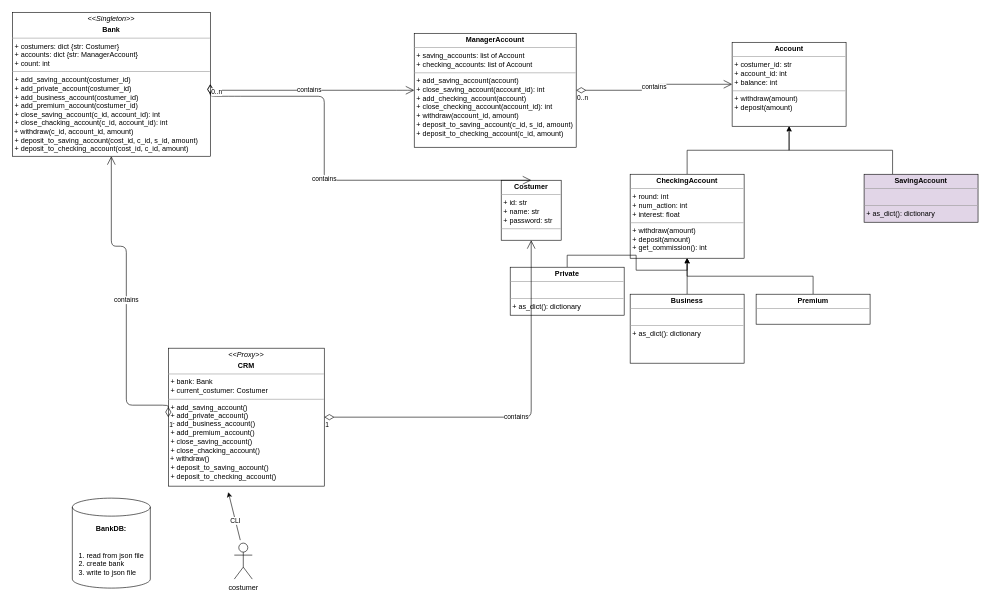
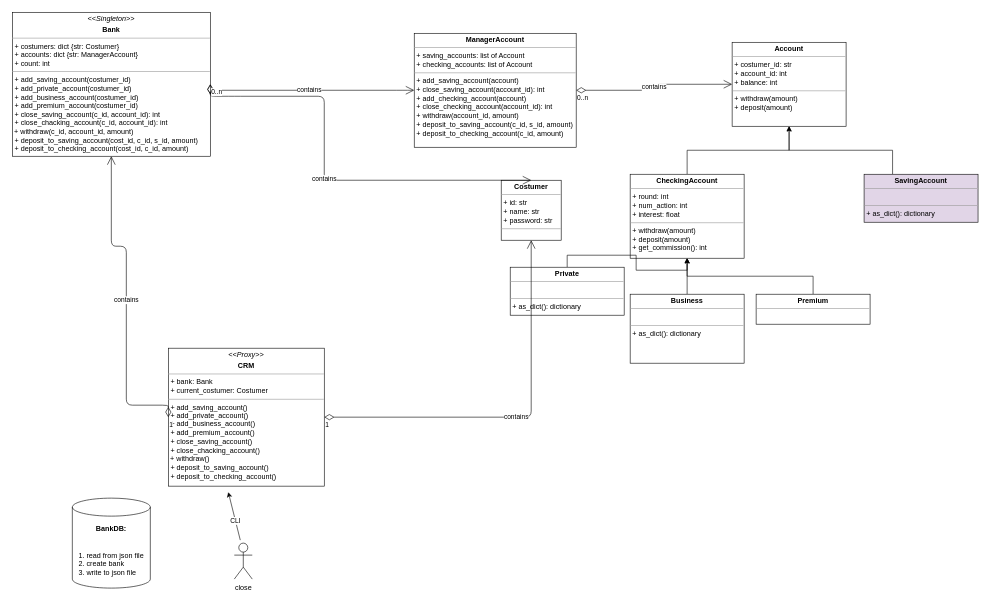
(244, 588) -> (244, 588)
